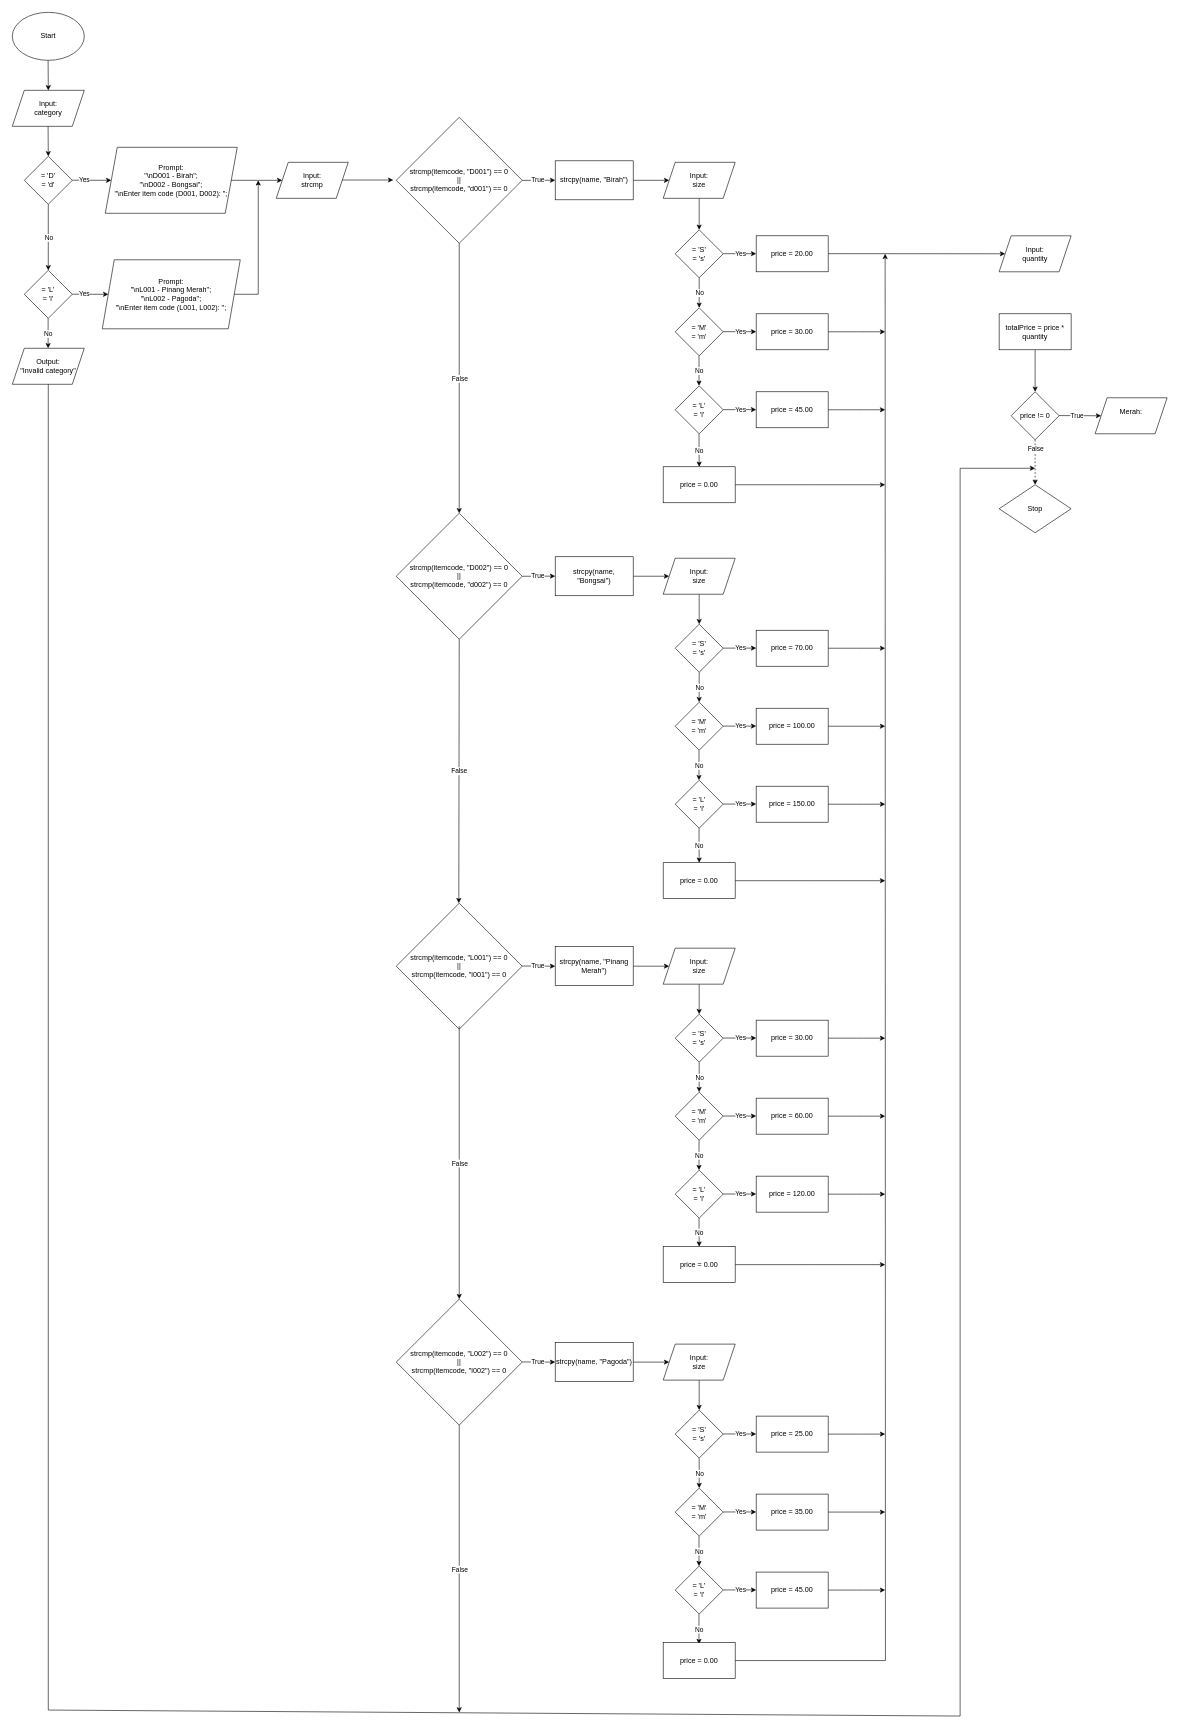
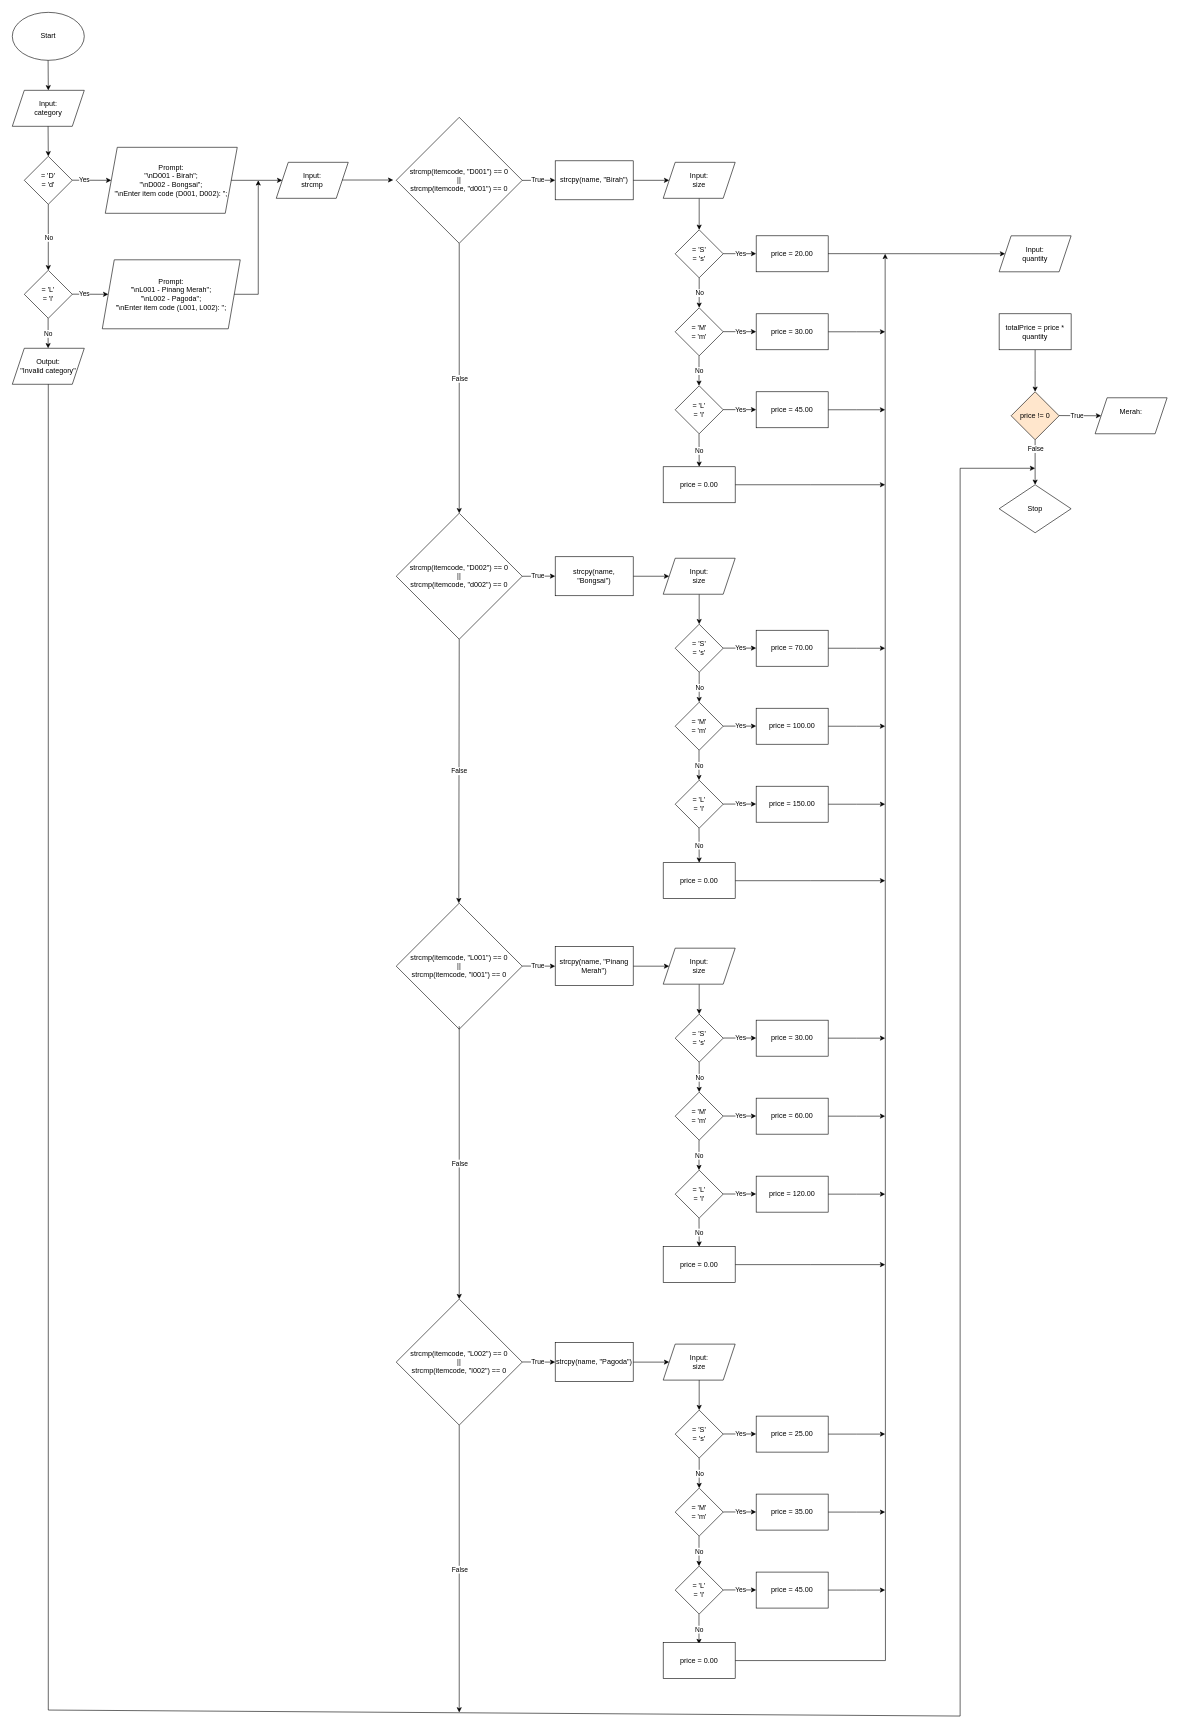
(1035, 416) -> (1035, 416)
(1035, 460) -> (1035, 460)
